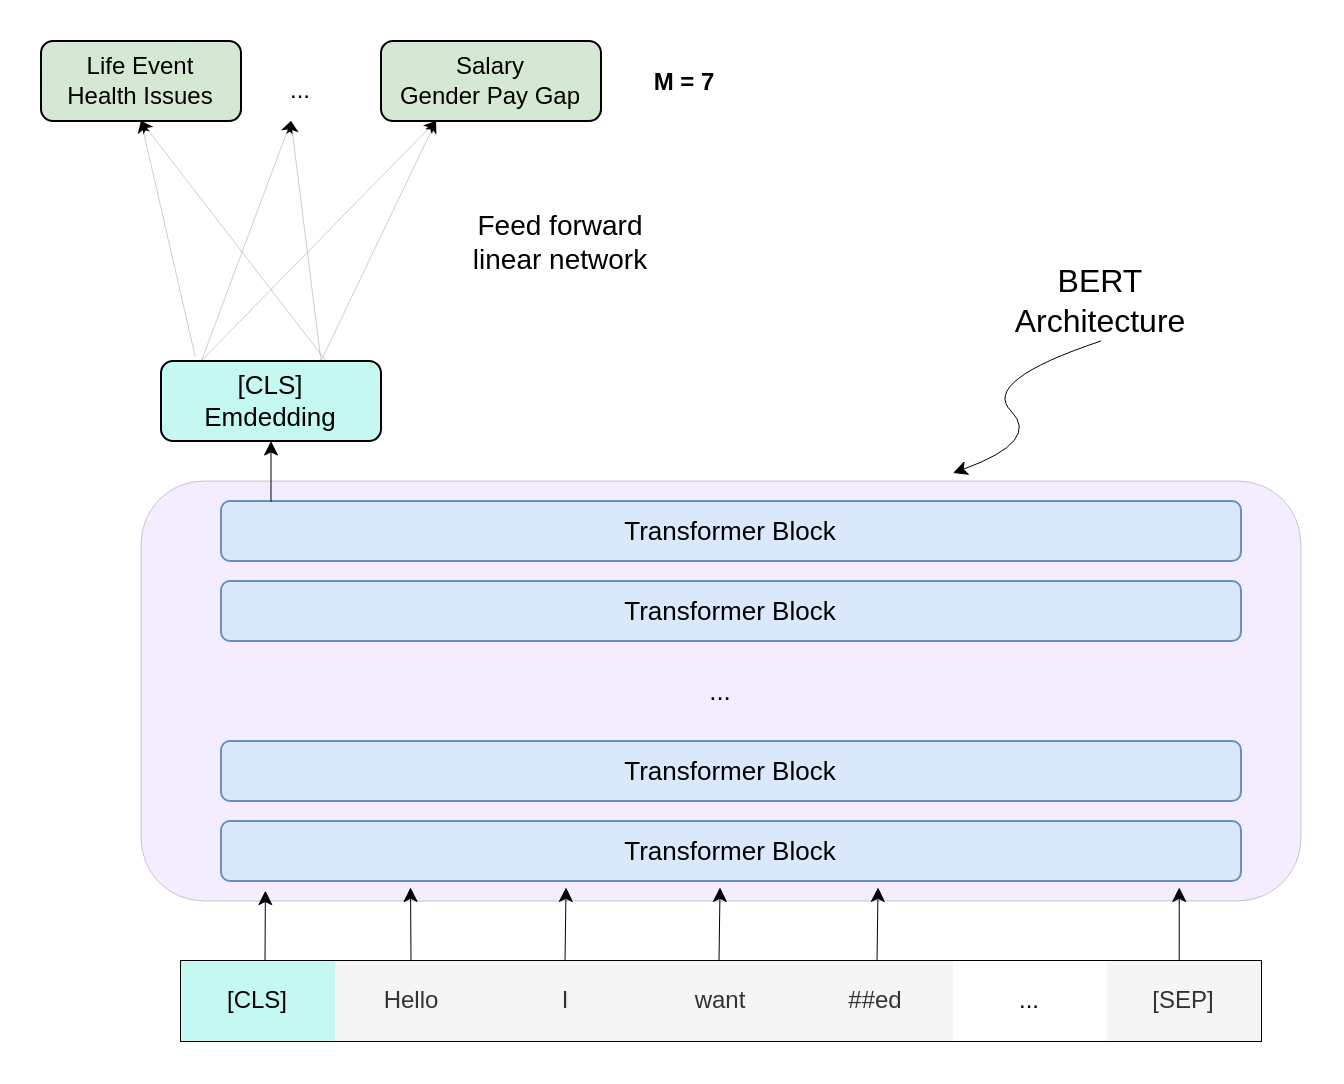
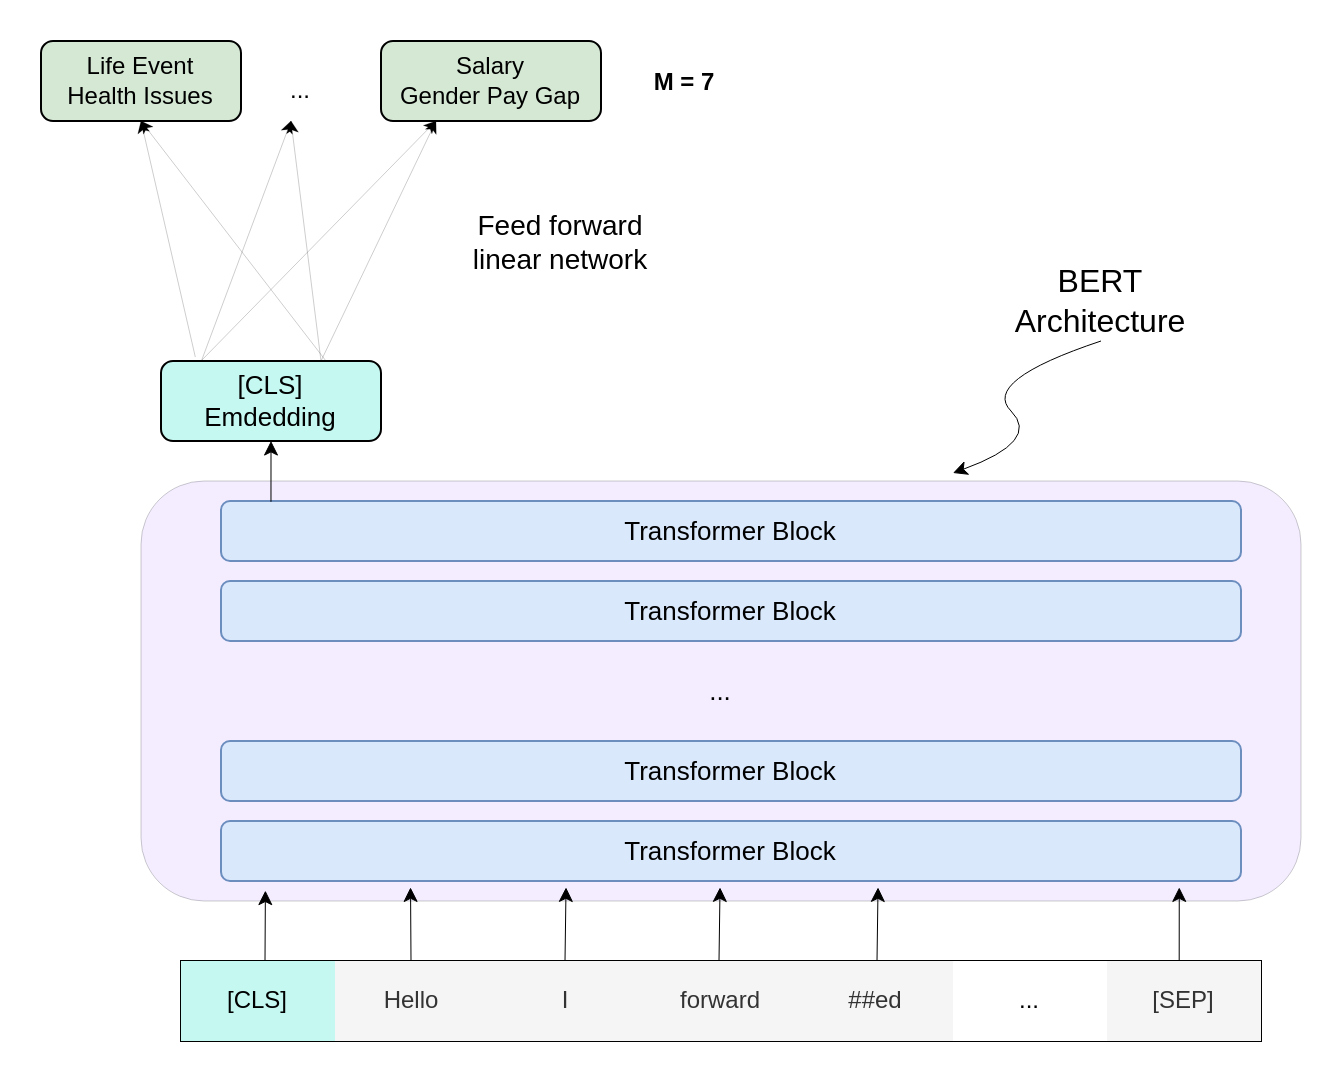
(721, 1001) -> (721, 1001)
